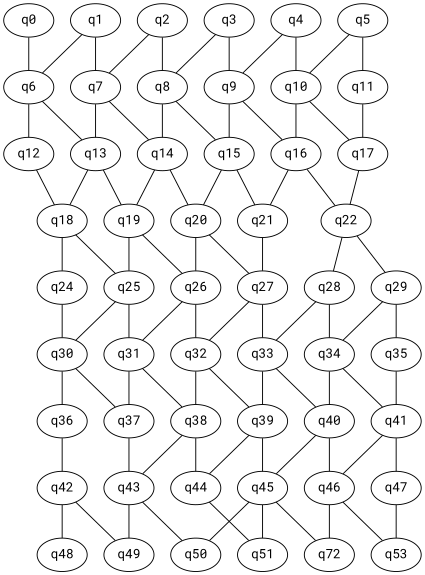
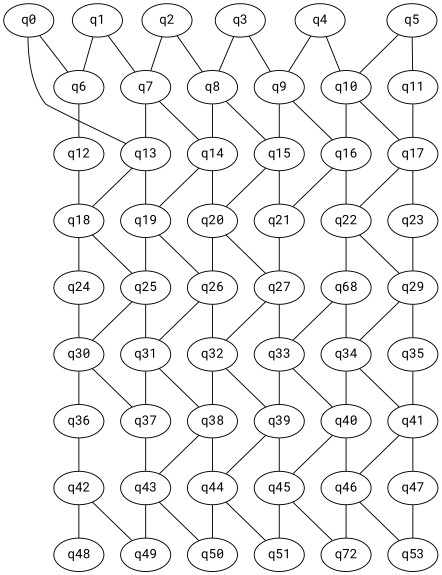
(62, 121) -> (54, 109)
none -> (413, 221)
(329, 288) -> (346, 288)
(233, 517) -> (212, 522)
